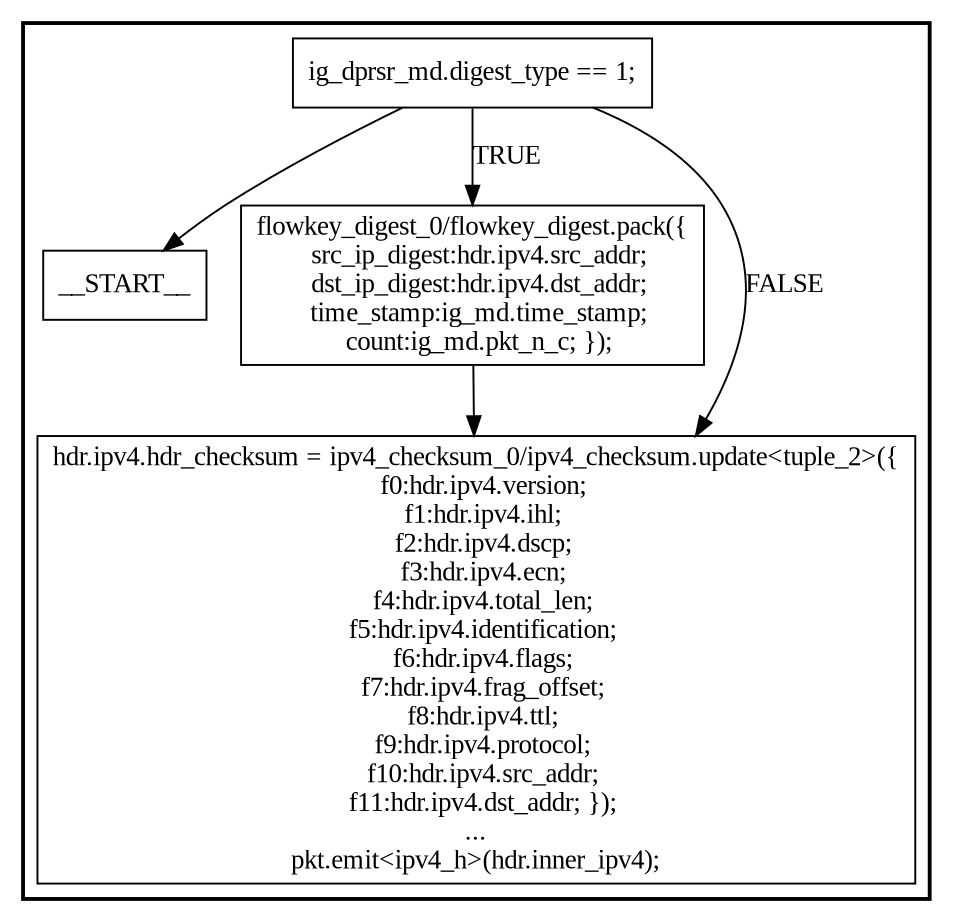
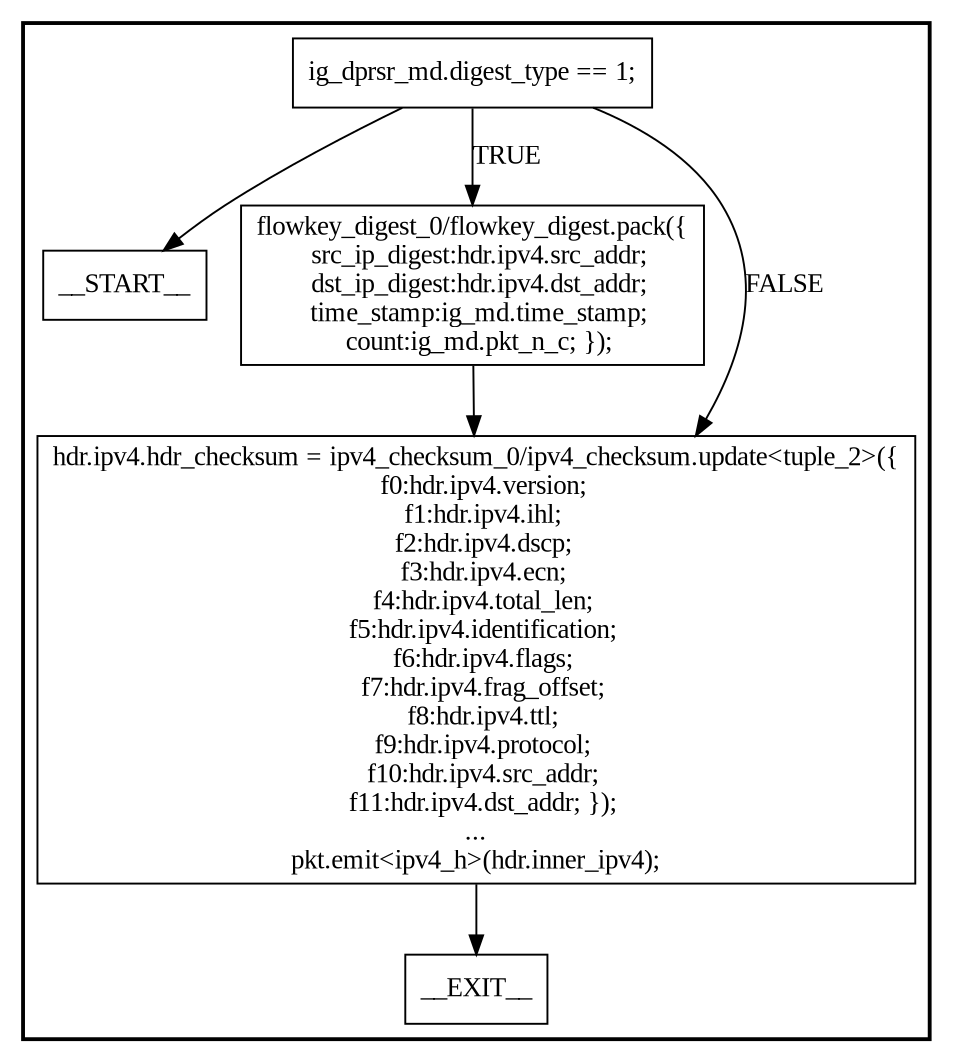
none -> (476, 989)
